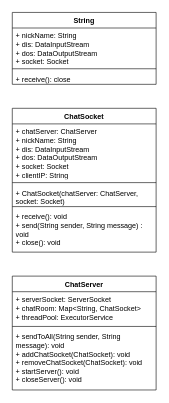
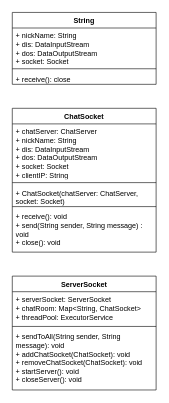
(84, 285) -> (84, 285)
